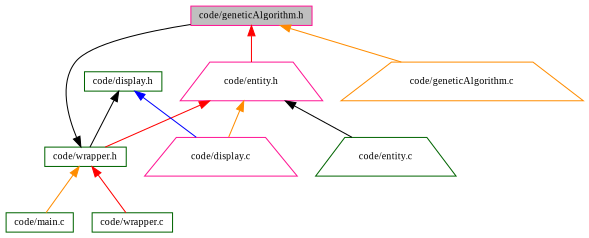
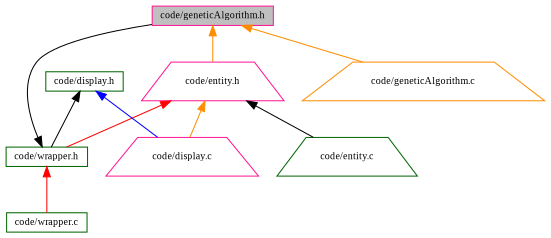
(251, 49) -> (213, 49)
(40, 222) -> none
